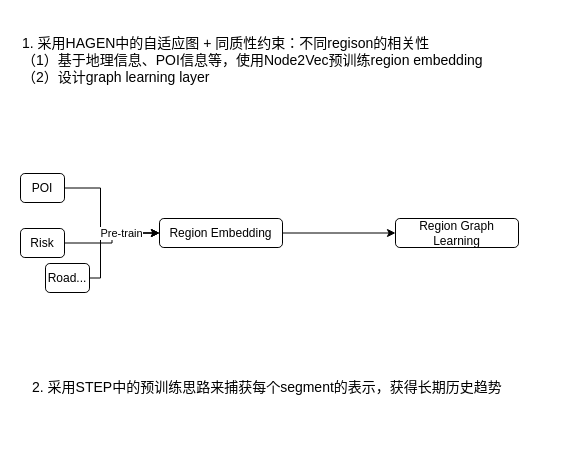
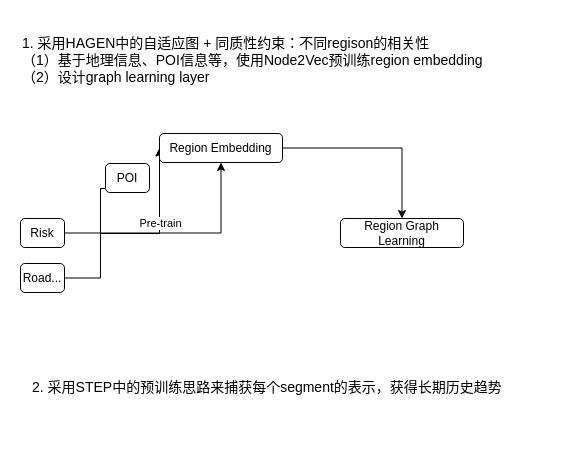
(43, 188) -> (128, 178)
(221, 233) -> (221, 148)
(457, 233) -> (402, 233)
(43, 243) -> (43, 233)
(68, 278) -> (43, 278)
